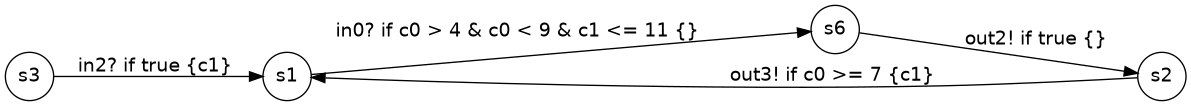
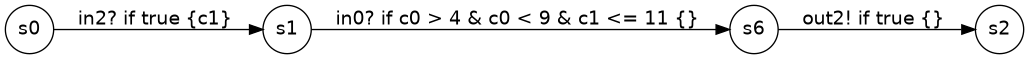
(30, 76) -> (30, 30)
(731, 87) -> none
